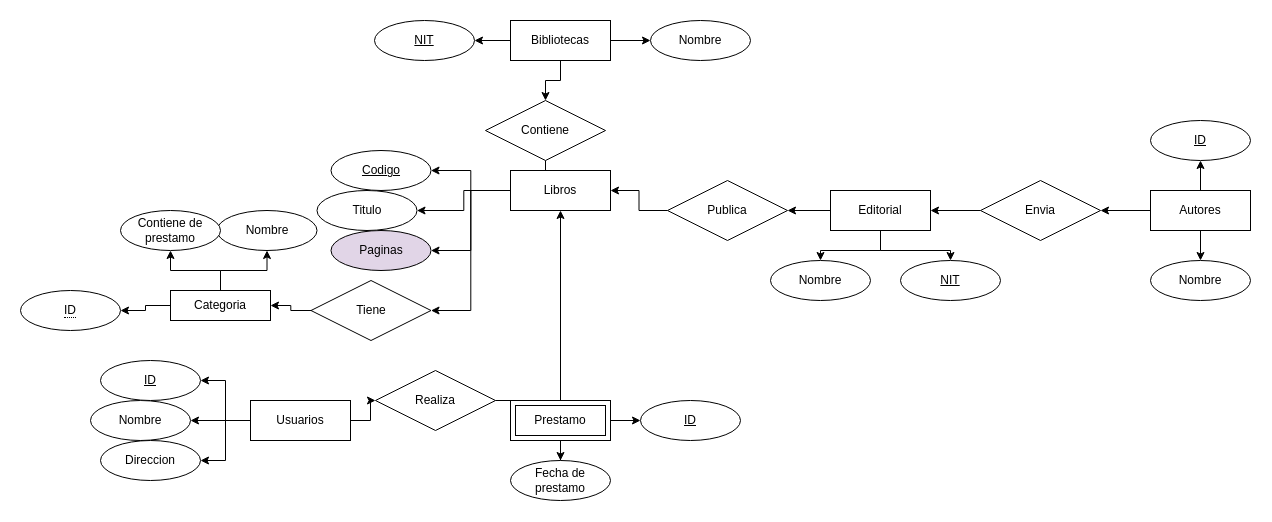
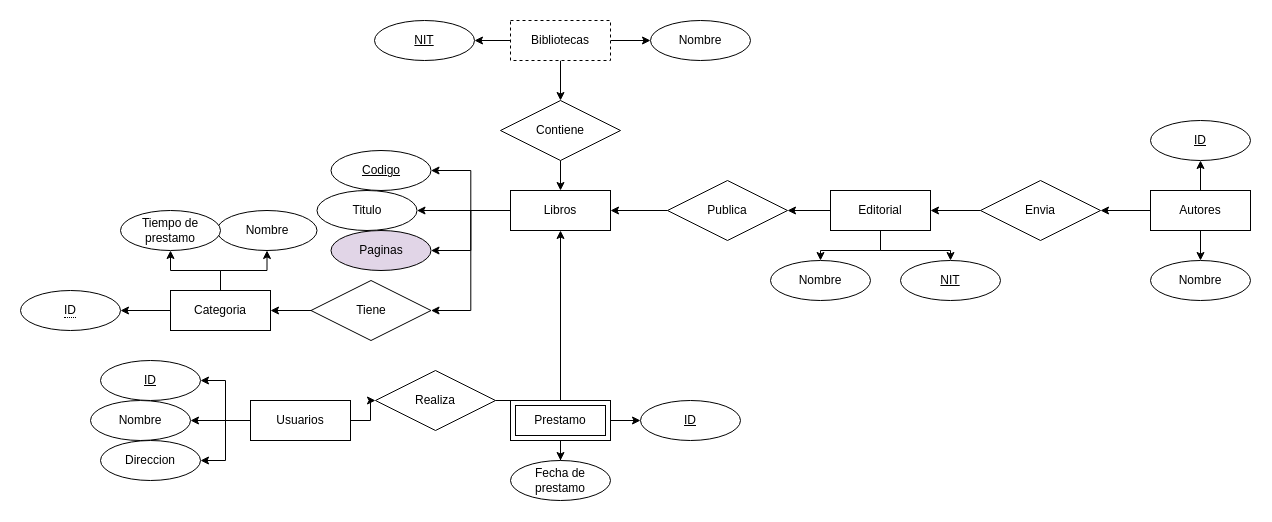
(561, 41) -> (561, 41)
(546, 131) -> (561, 131)
(561, 191) -> (561, 211)
(171, 231) -> (171, 231)
(221, 306) -> (221, 311)
